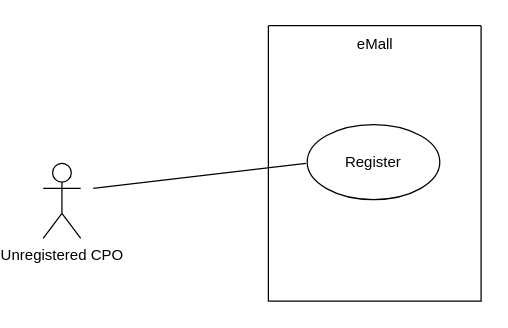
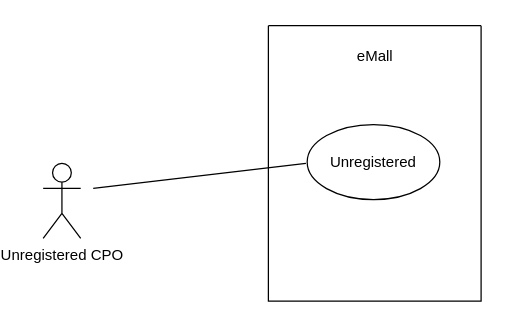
(374, 44) -> (374, 57)
(373, 162) -> (373, 162)
